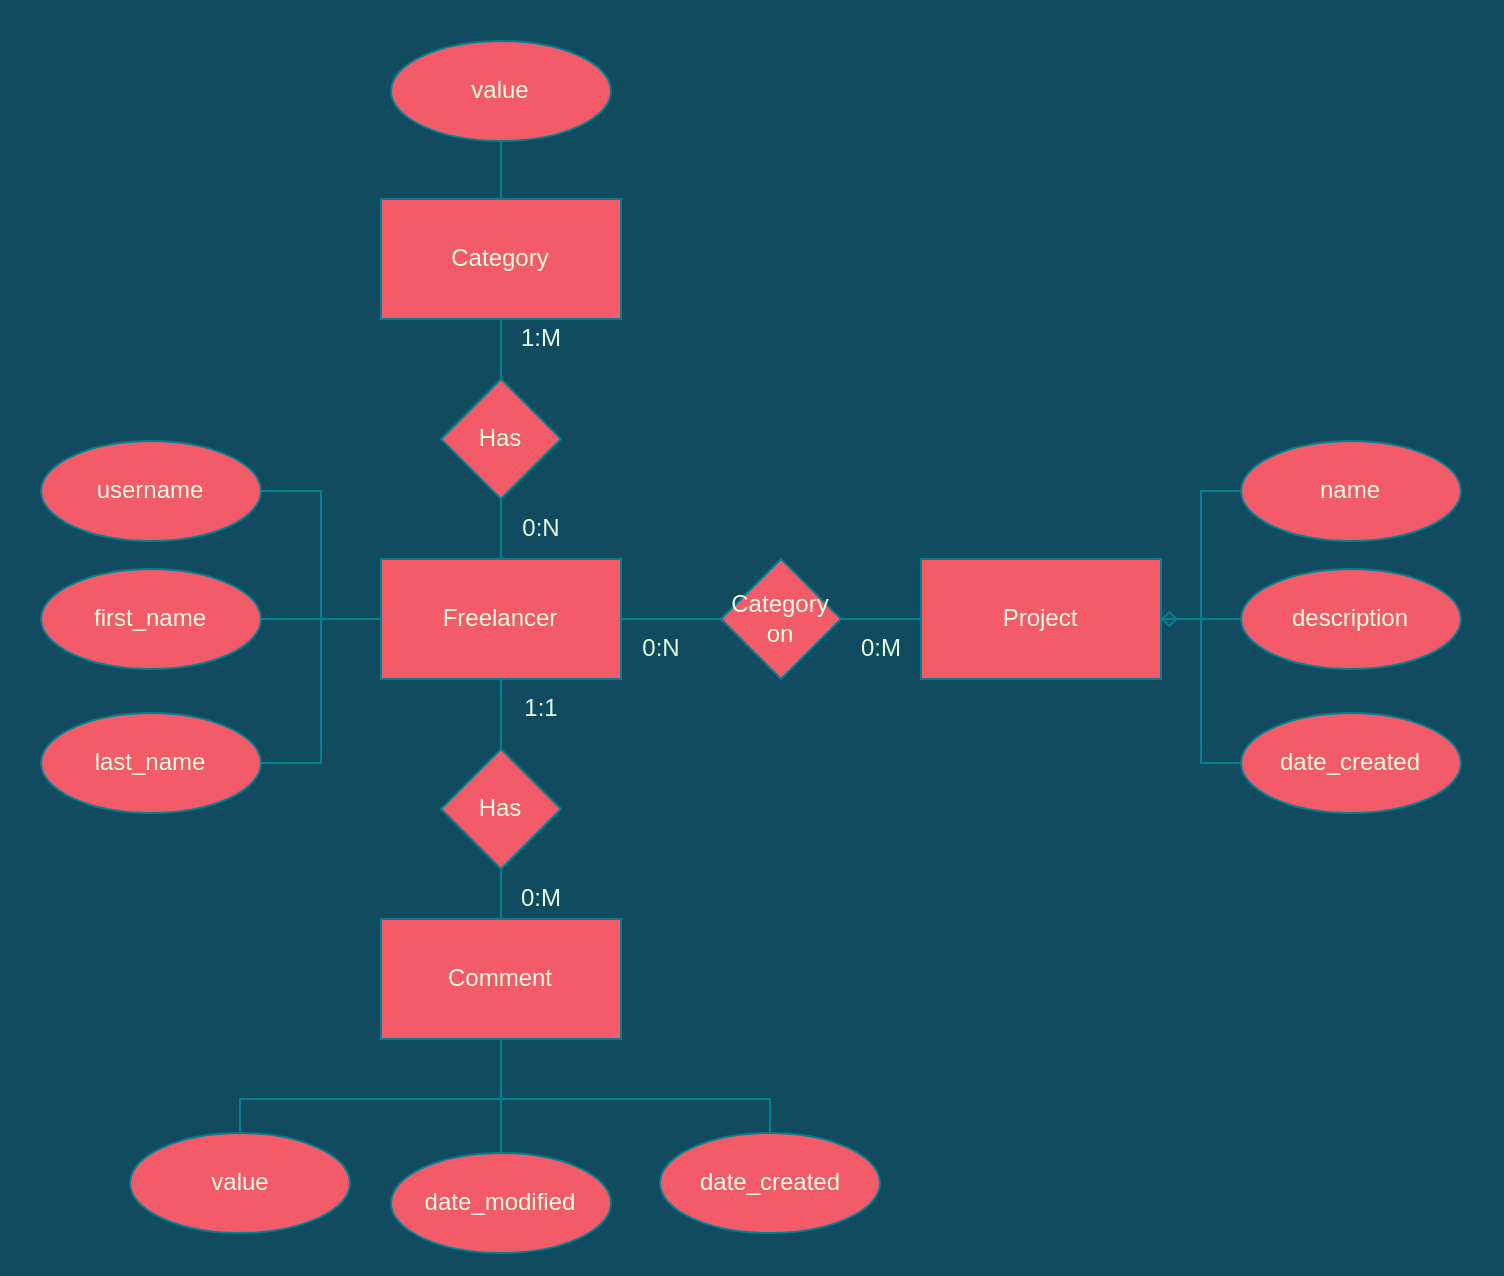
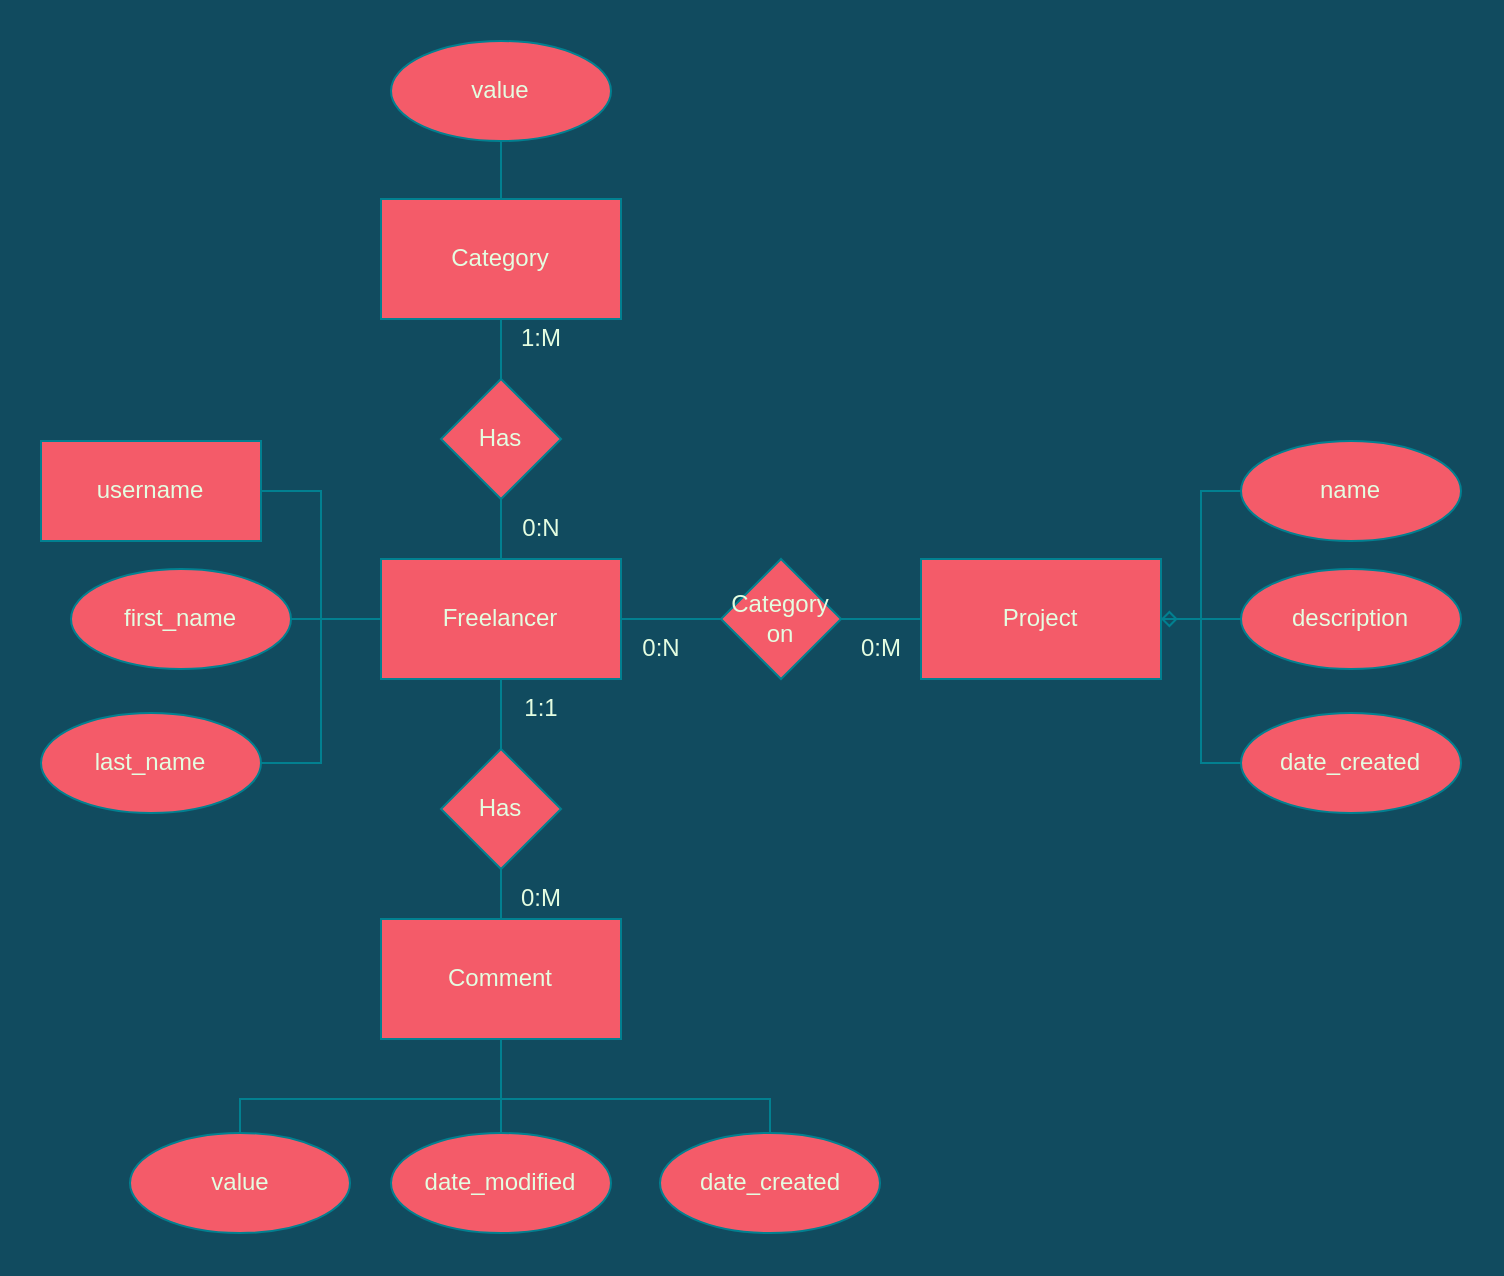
(151, 491) -> (151, 491)
(151, 619) -> (181, 619)
(501, 1203) -> (501, 1183)
